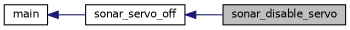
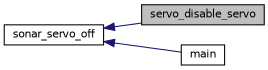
(72, 15) -> (148, 48)
(284, 15) -> (203, 15)
